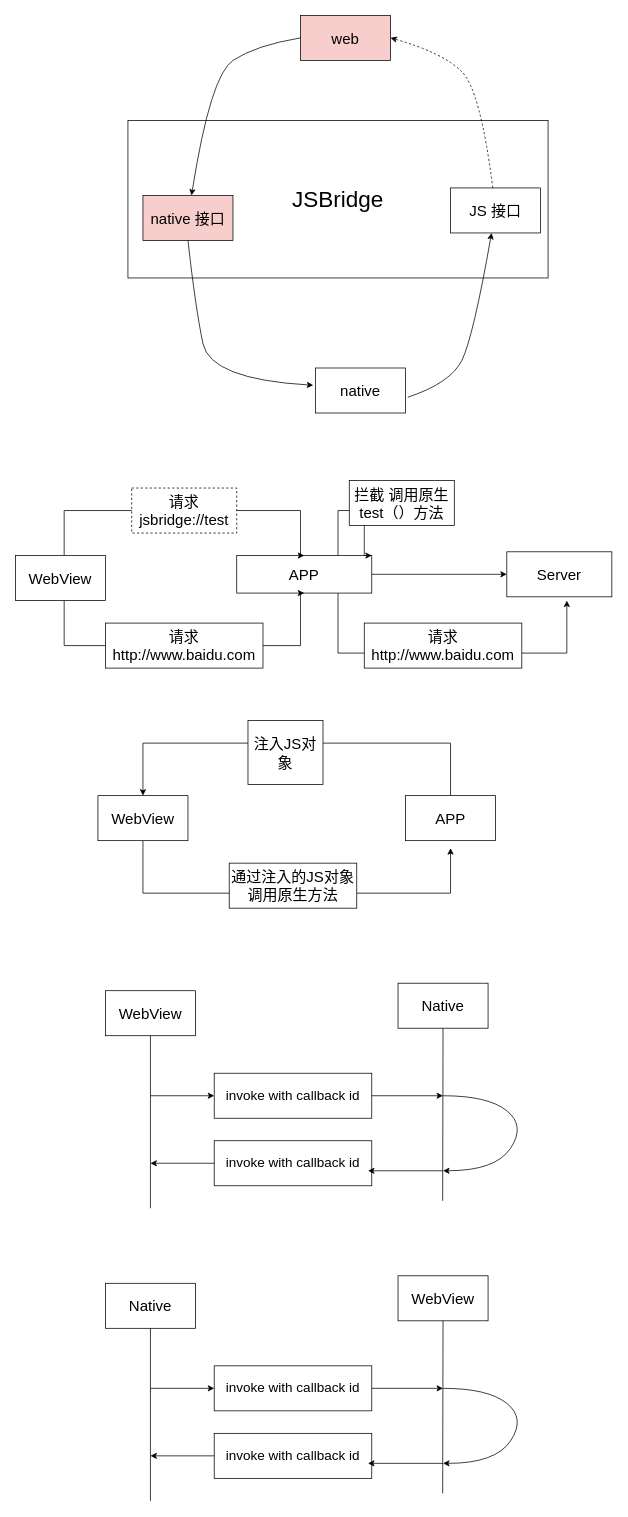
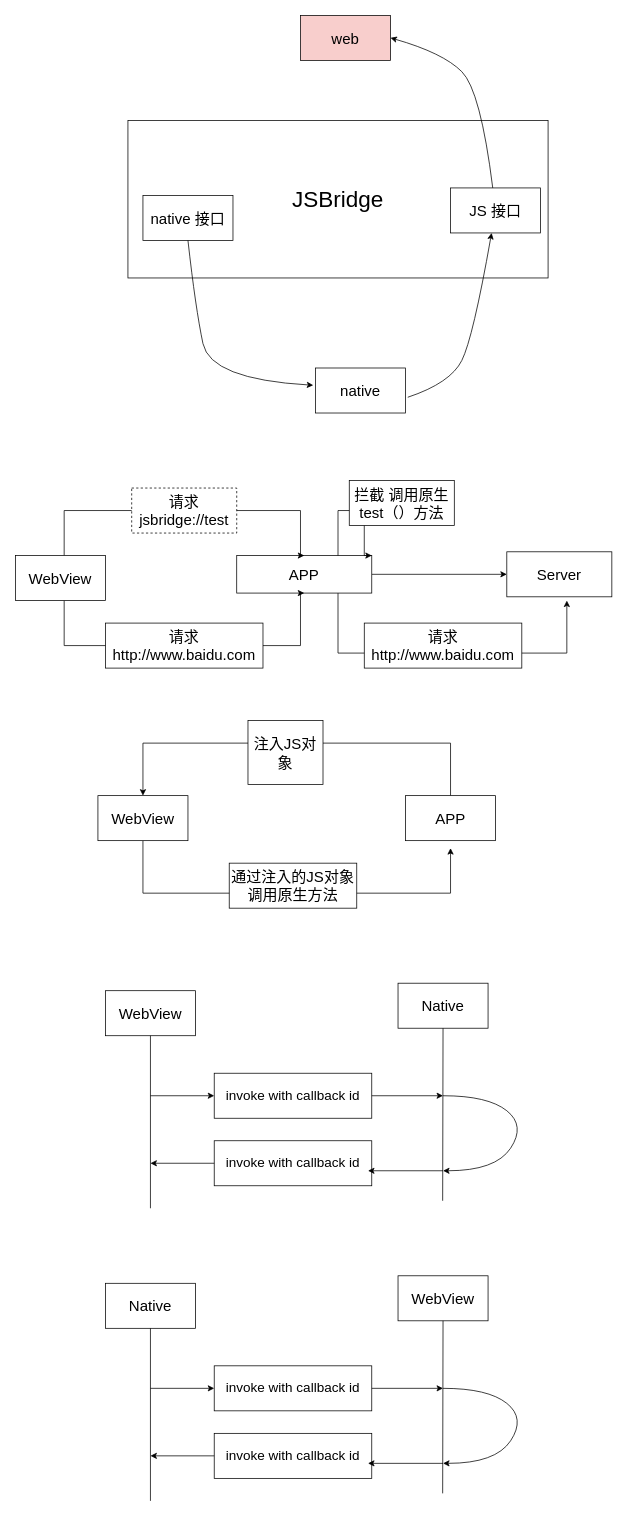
(215, 90) -> none
(473, 93) -> (473, 93)
(188, 218) -> (188, 218)
